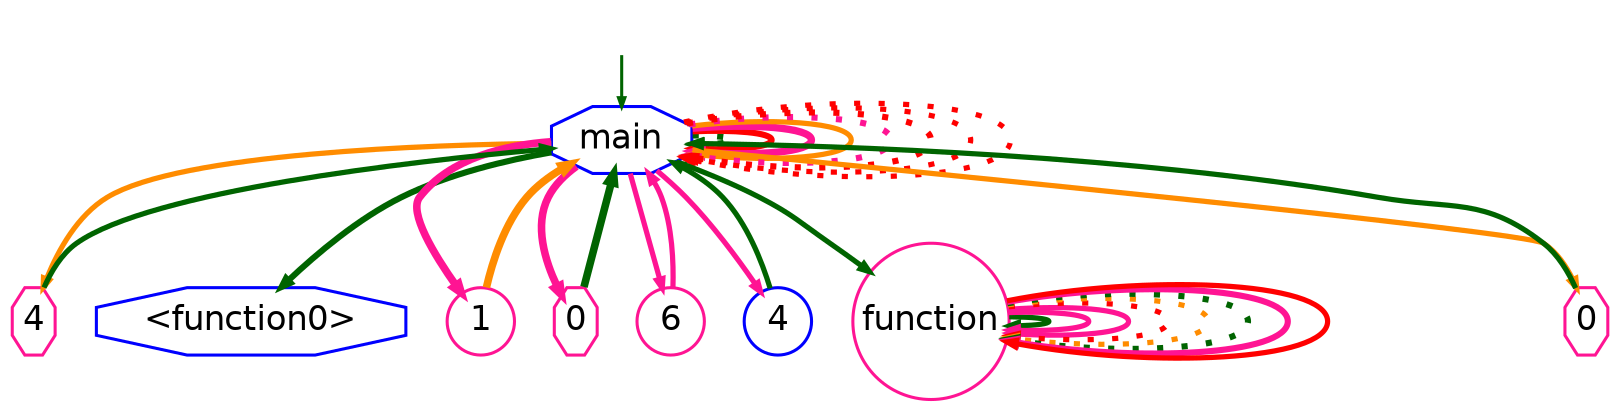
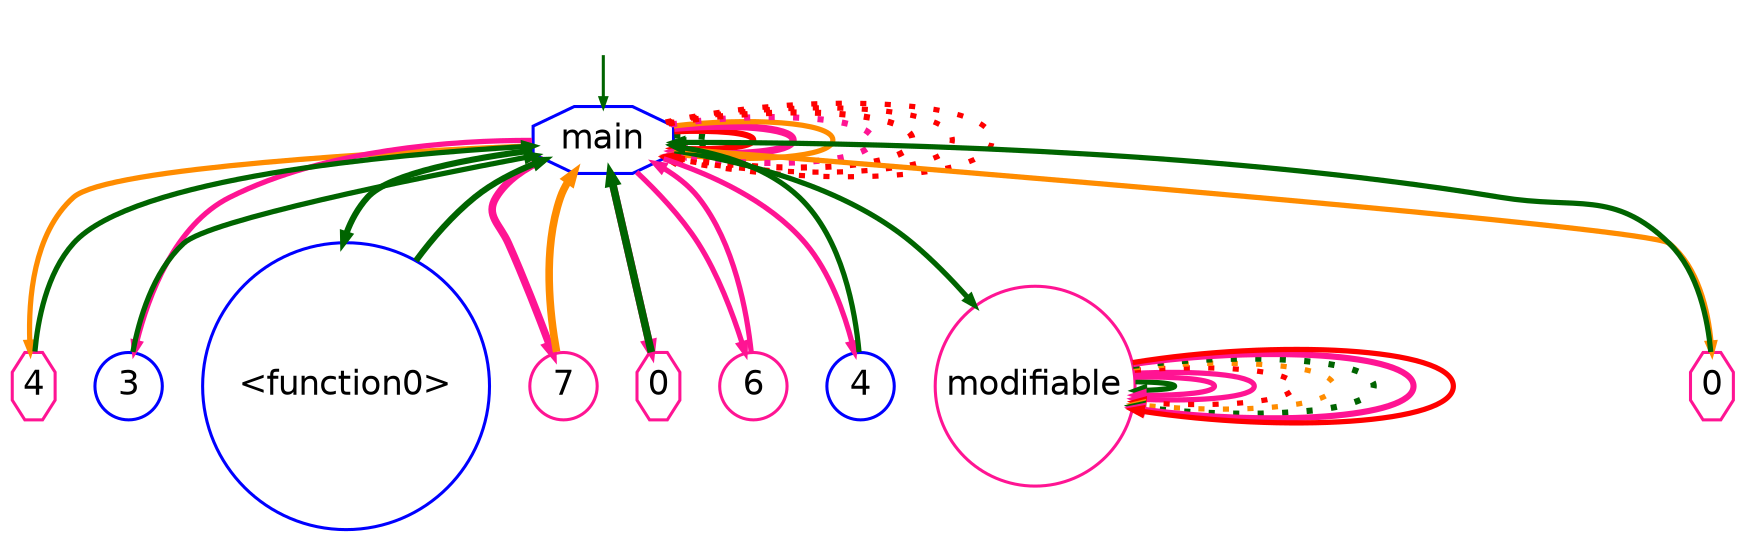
none -> (468, 203)
(251, 321) -> (346, 386)
(481, 321) -> (564, 386)
(931, 321) -> (1035, 386)
none -> (129, 386)
